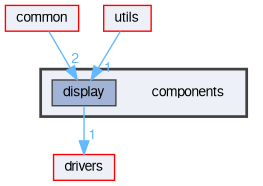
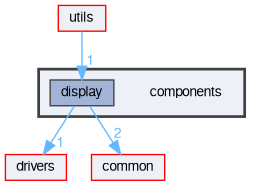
(60, 50) -> (102, 125)
